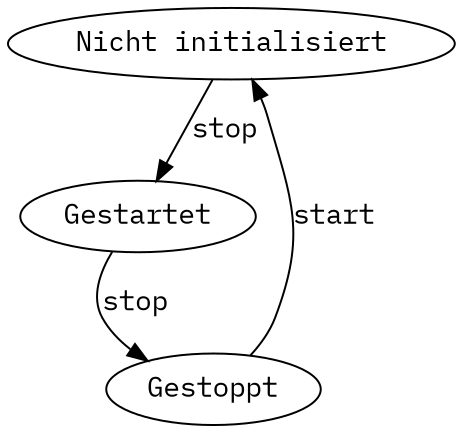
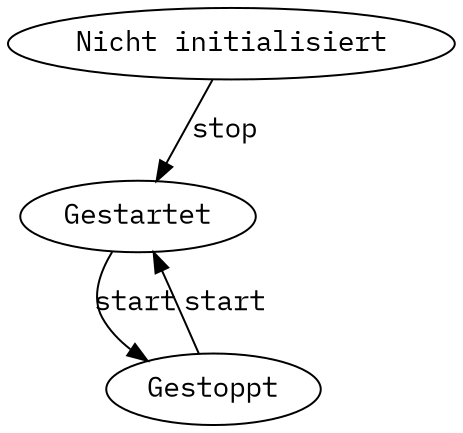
(293, 230) -> (180, 312)
(136, 303) -> (136, 303)
